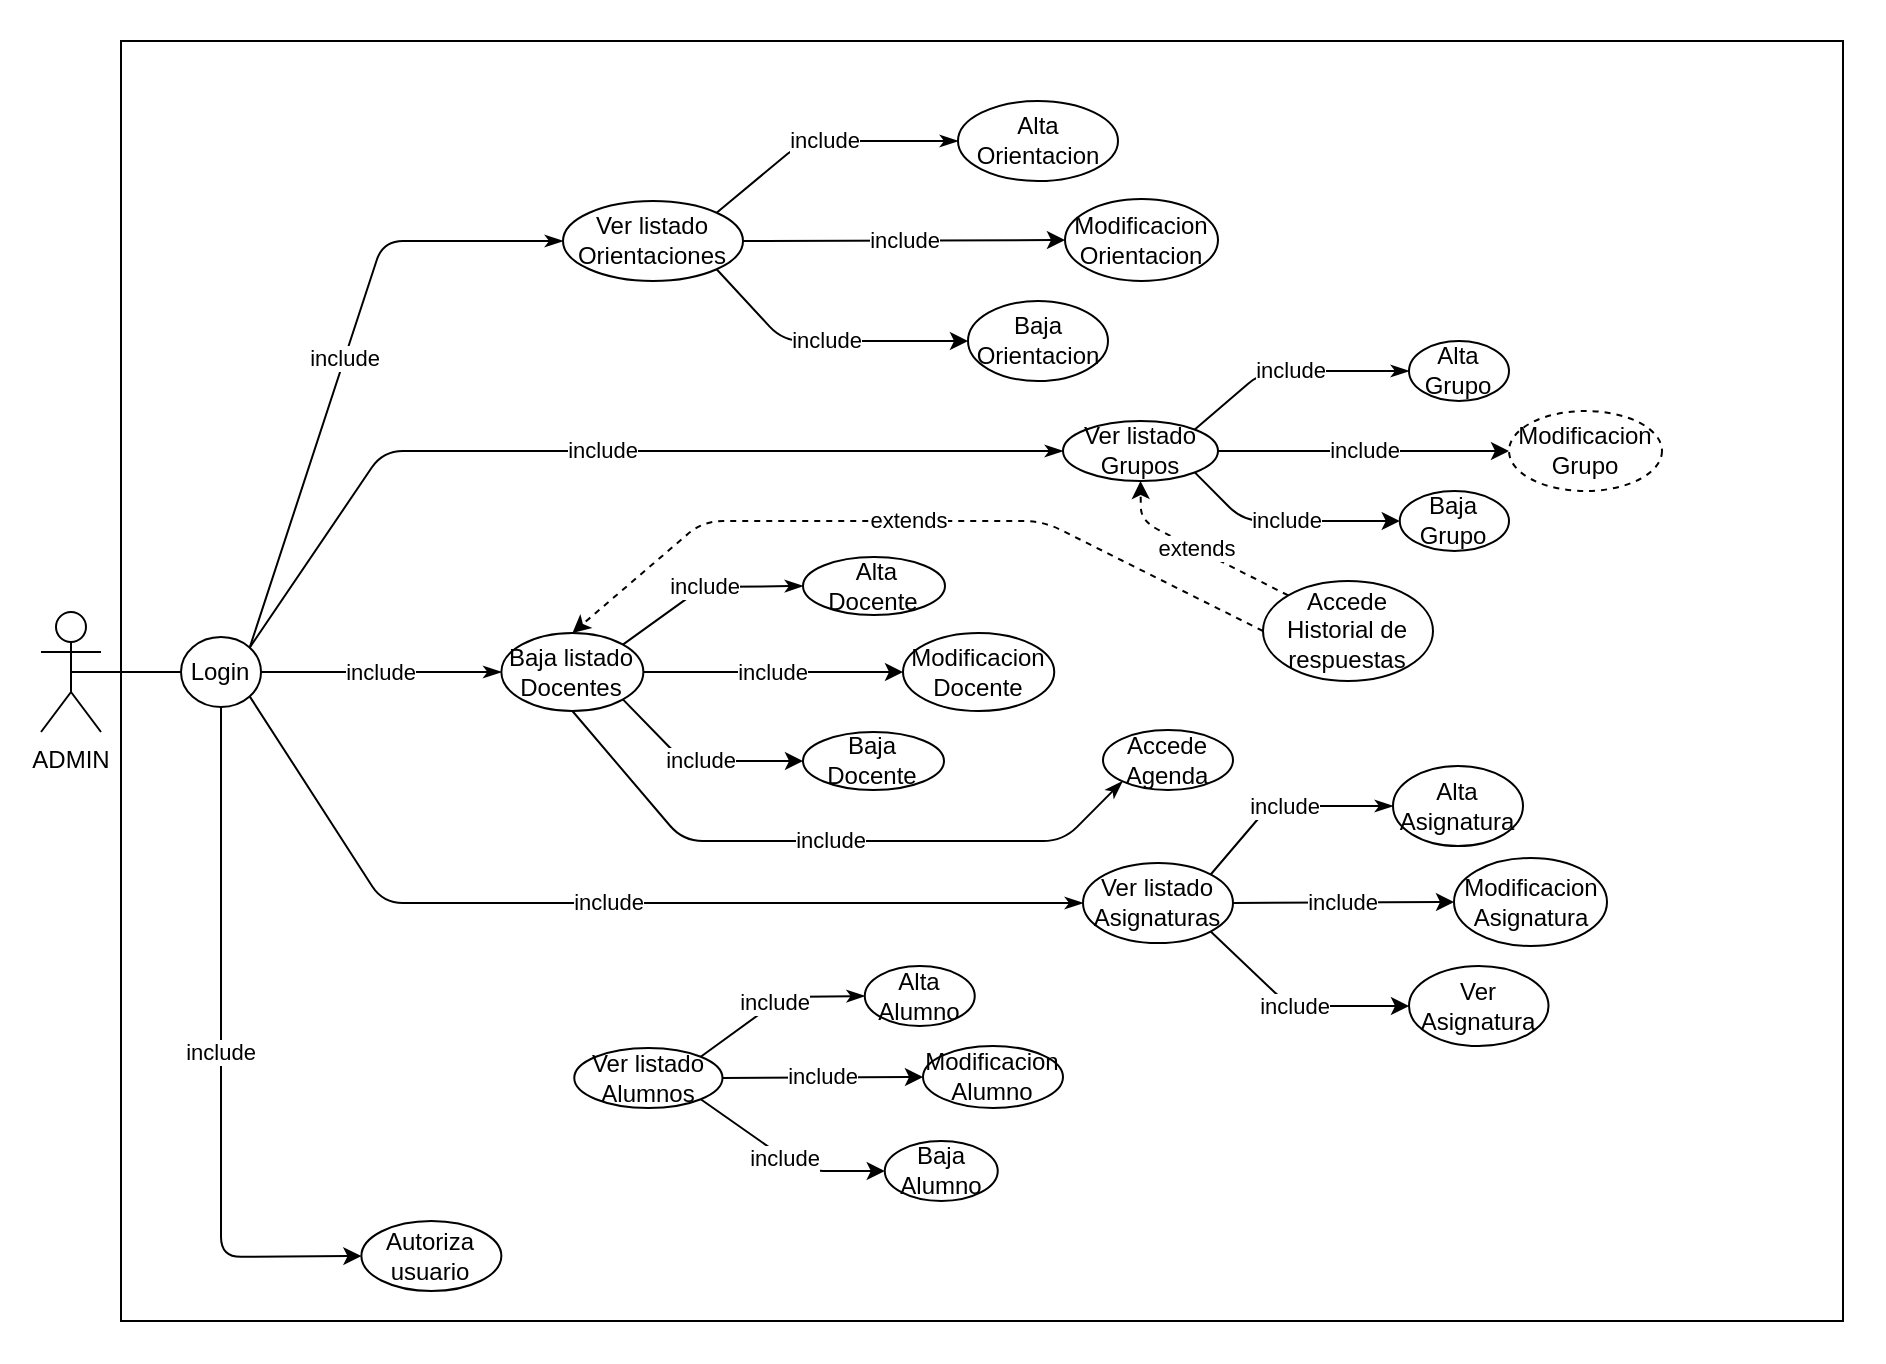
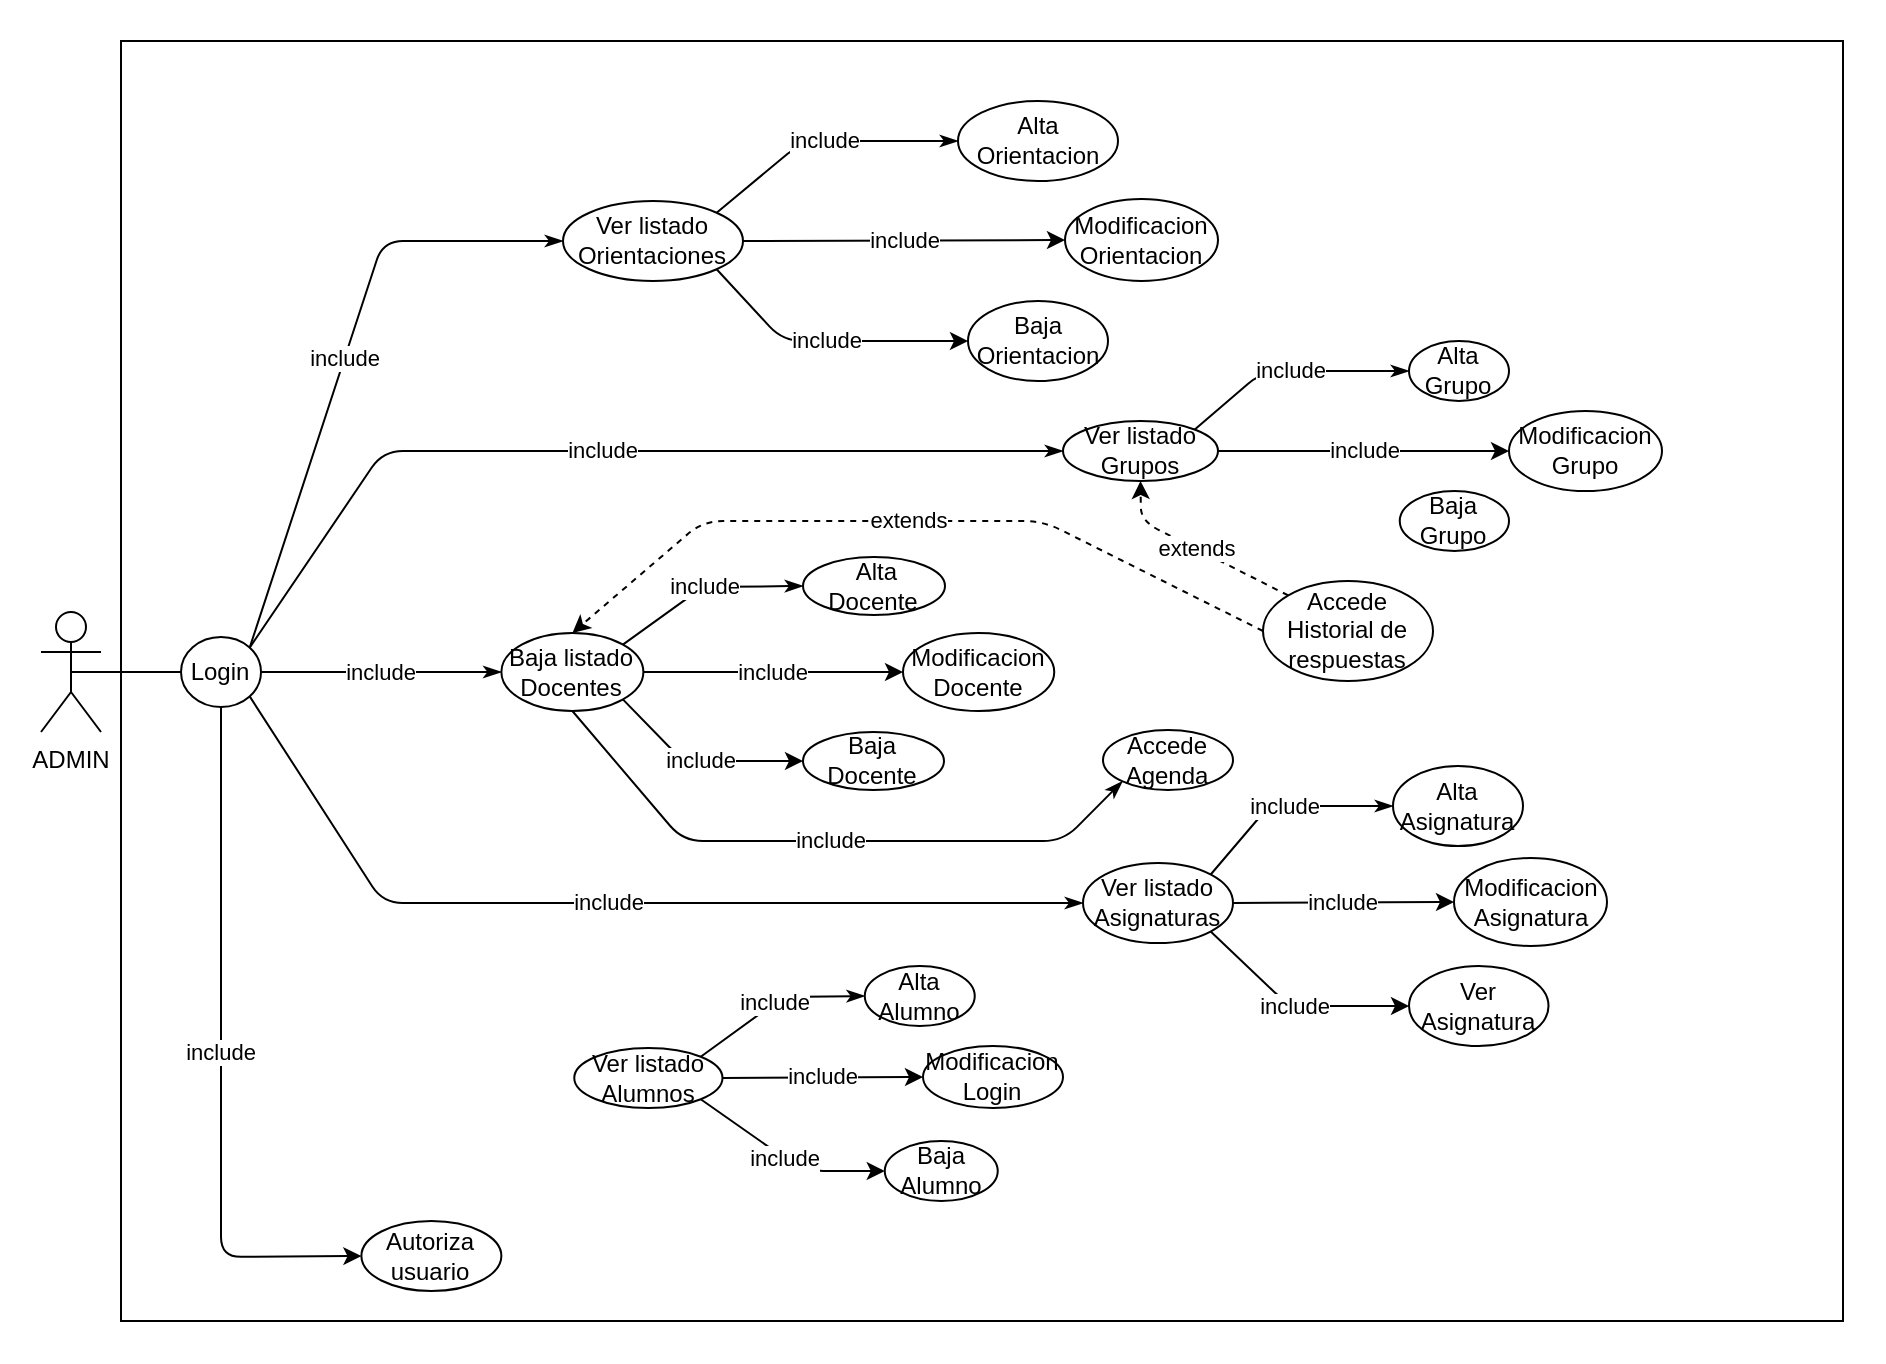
(1586, 451) -> (1586, 451)
(1286, 521) -> none
(993, 1077) -> (993, 1077)
